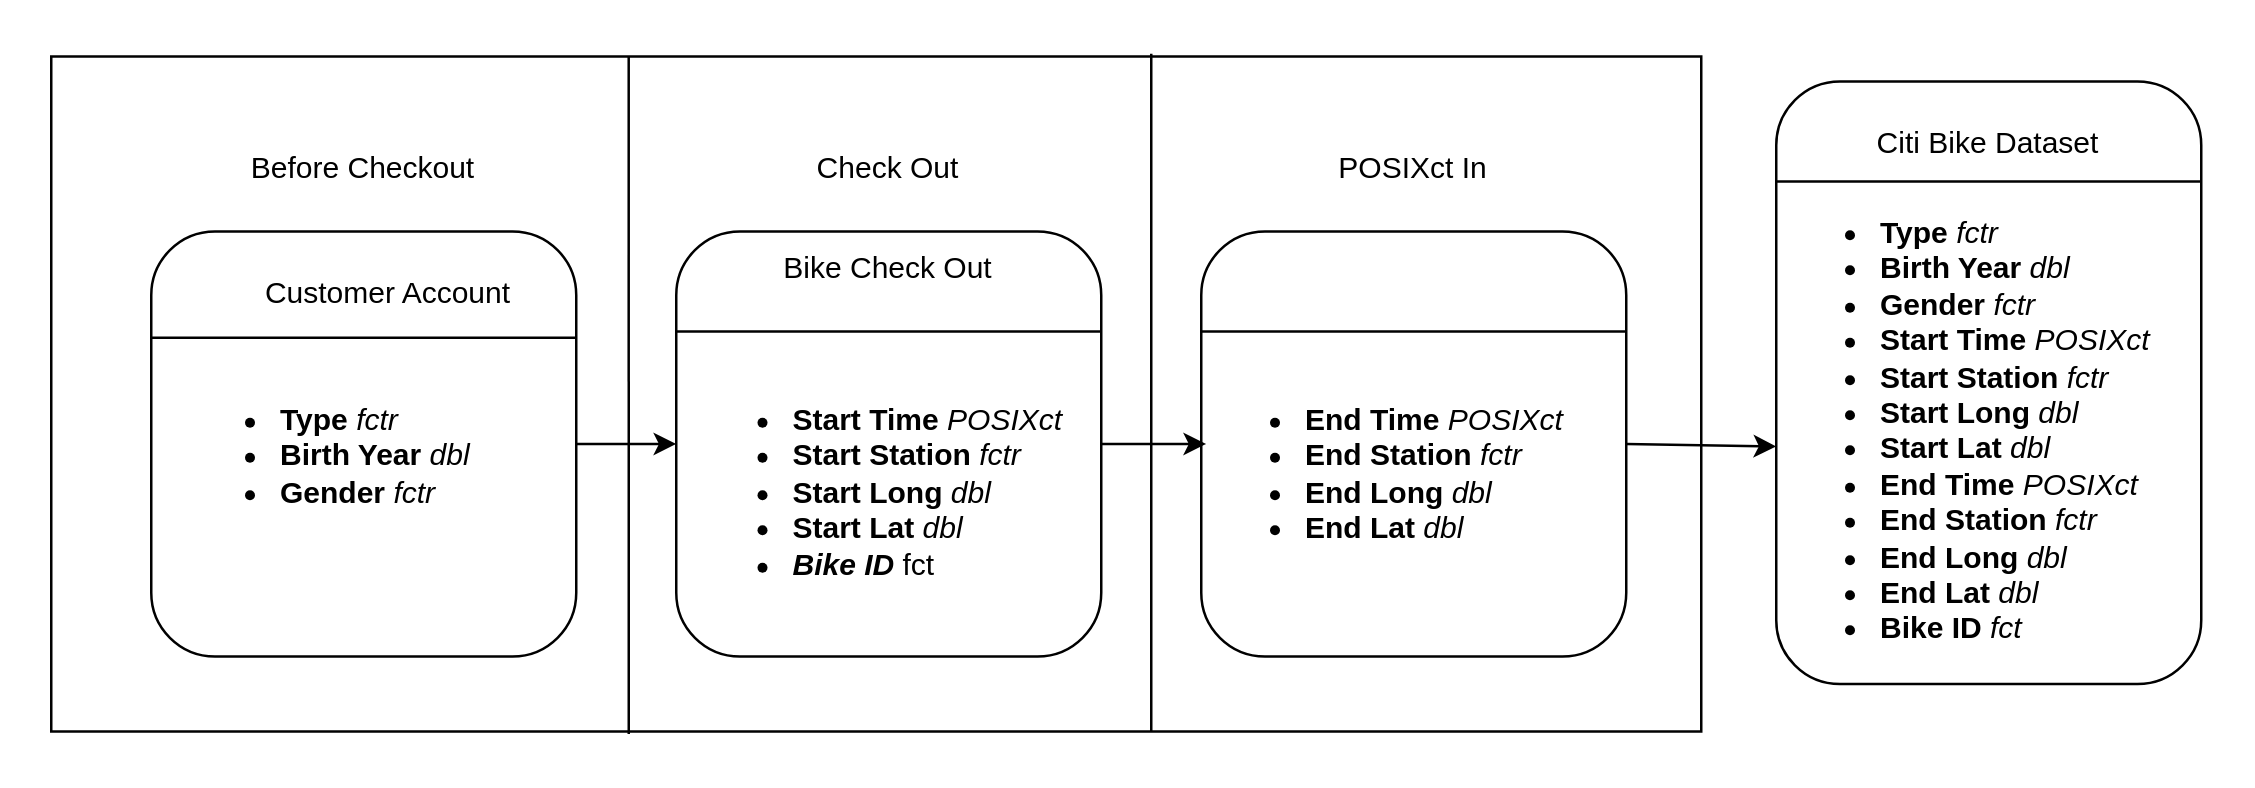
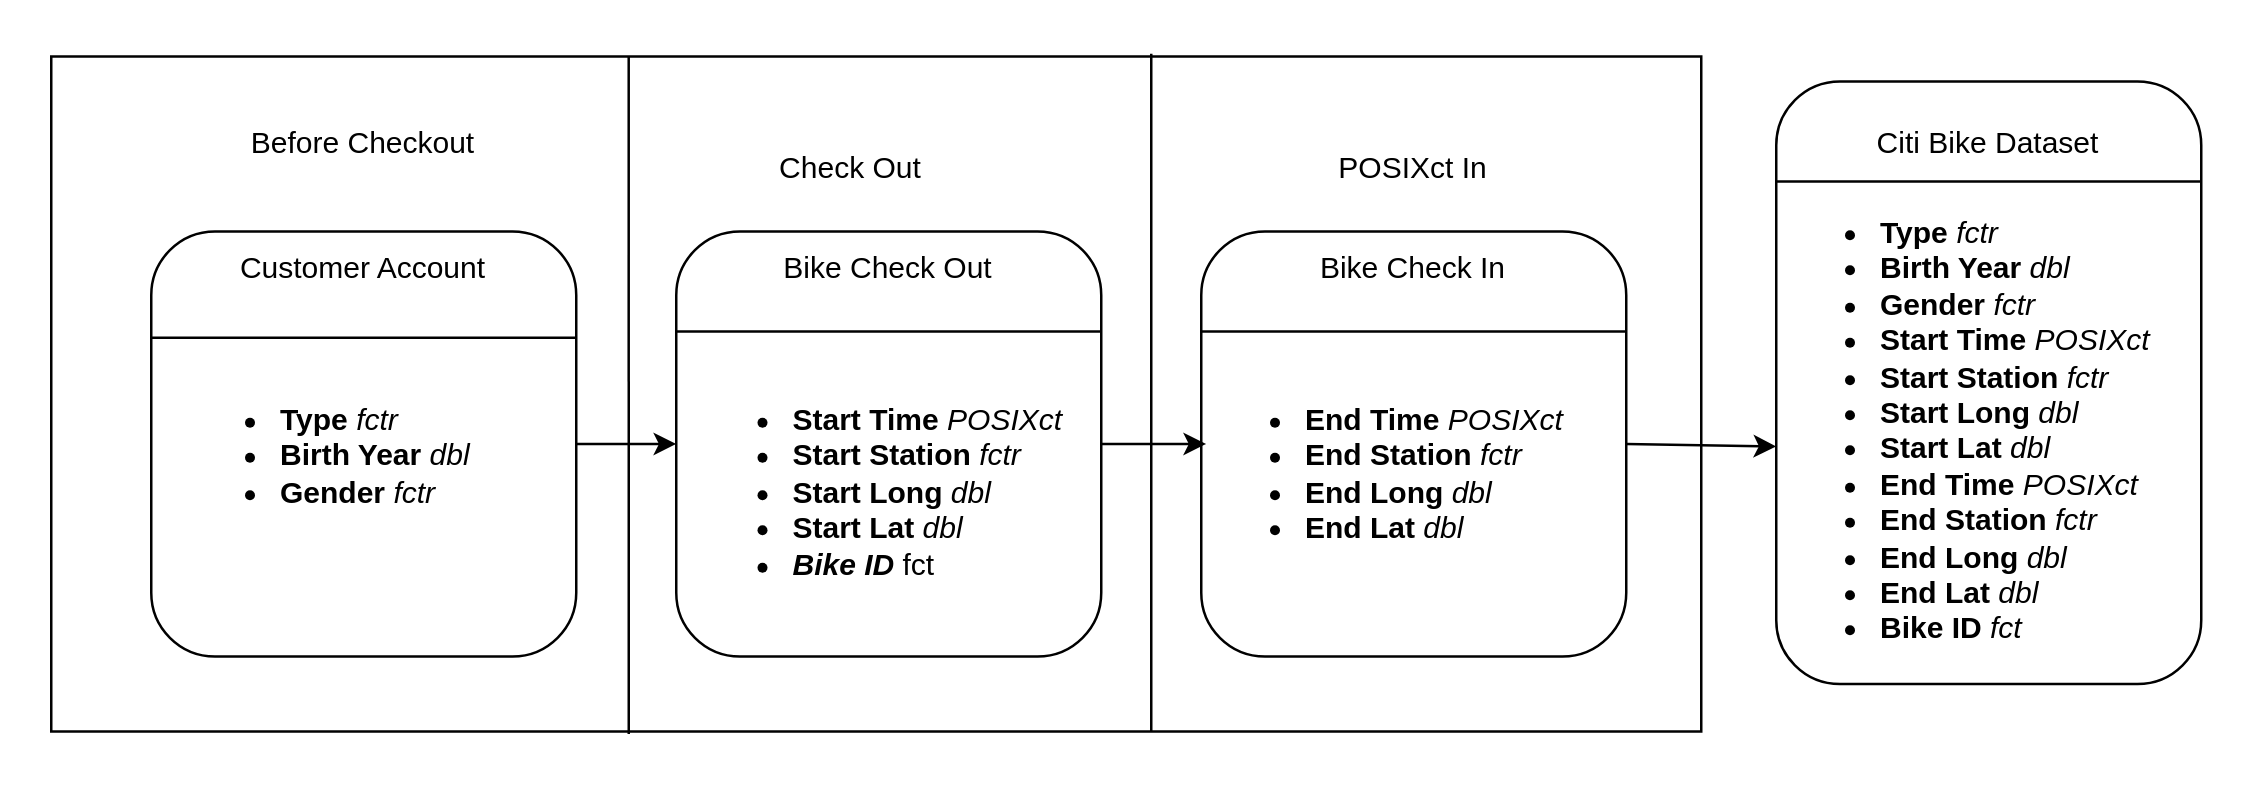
(364, 169) -> (364, 144)
(889, 169) -> (851, 169)
none -> (1414, 269)
(389, 294) -> (364, 269)
